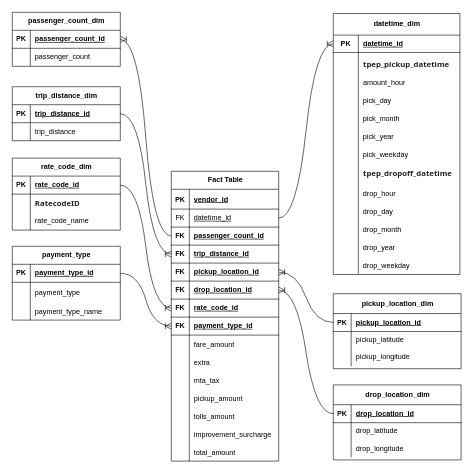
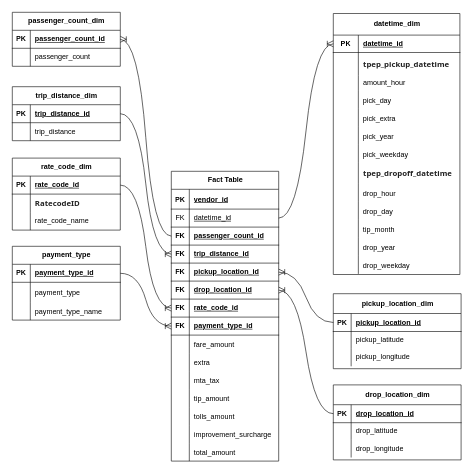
(382, 118) -> (382, 118)
(383, 229) -> (380, 229)
(219, 398) -> (213, 398)
